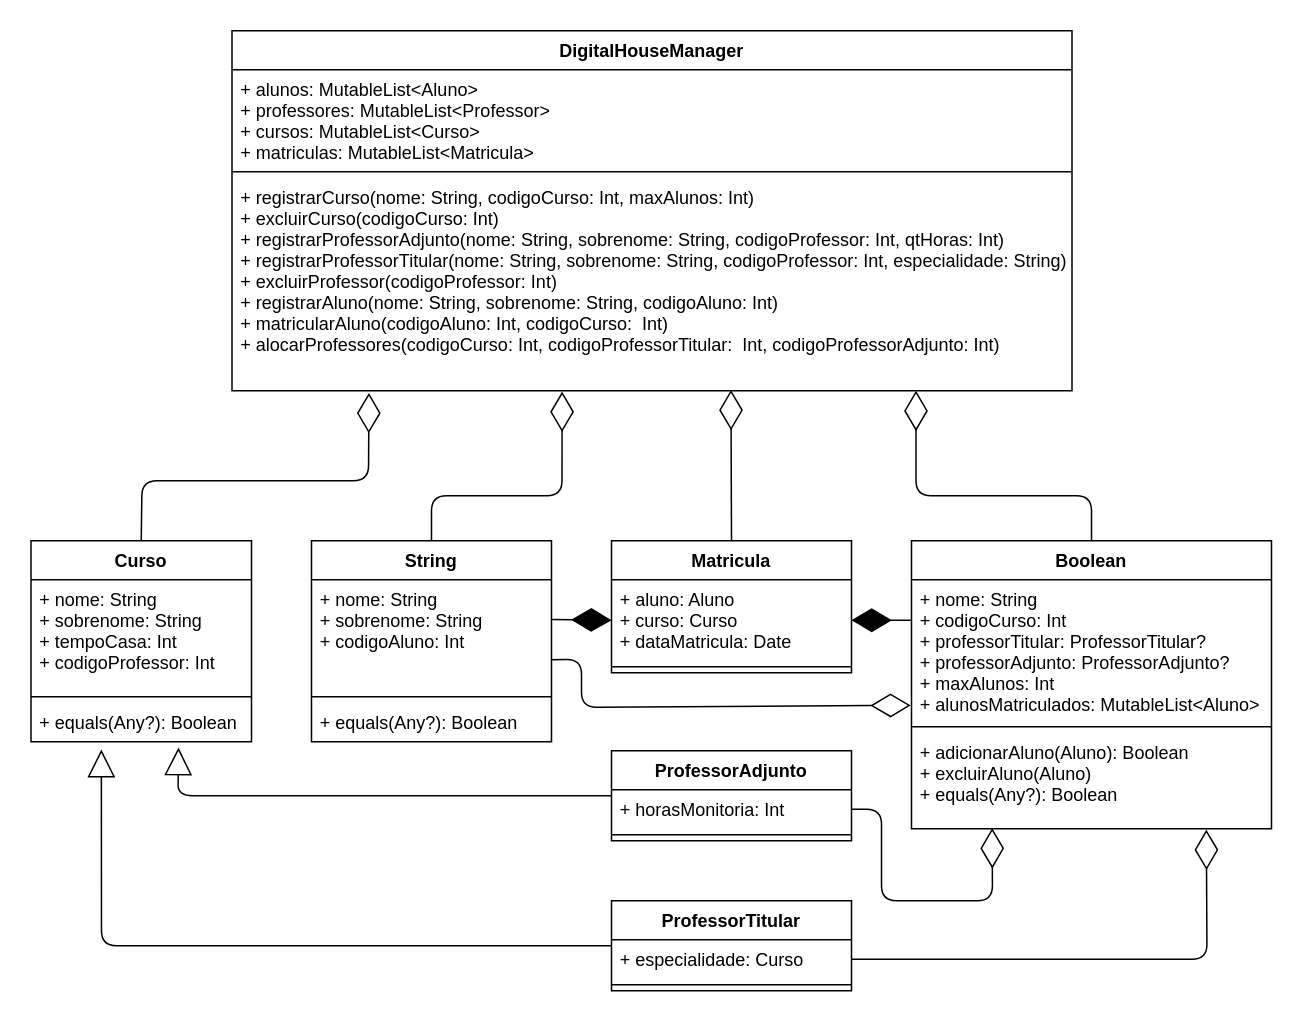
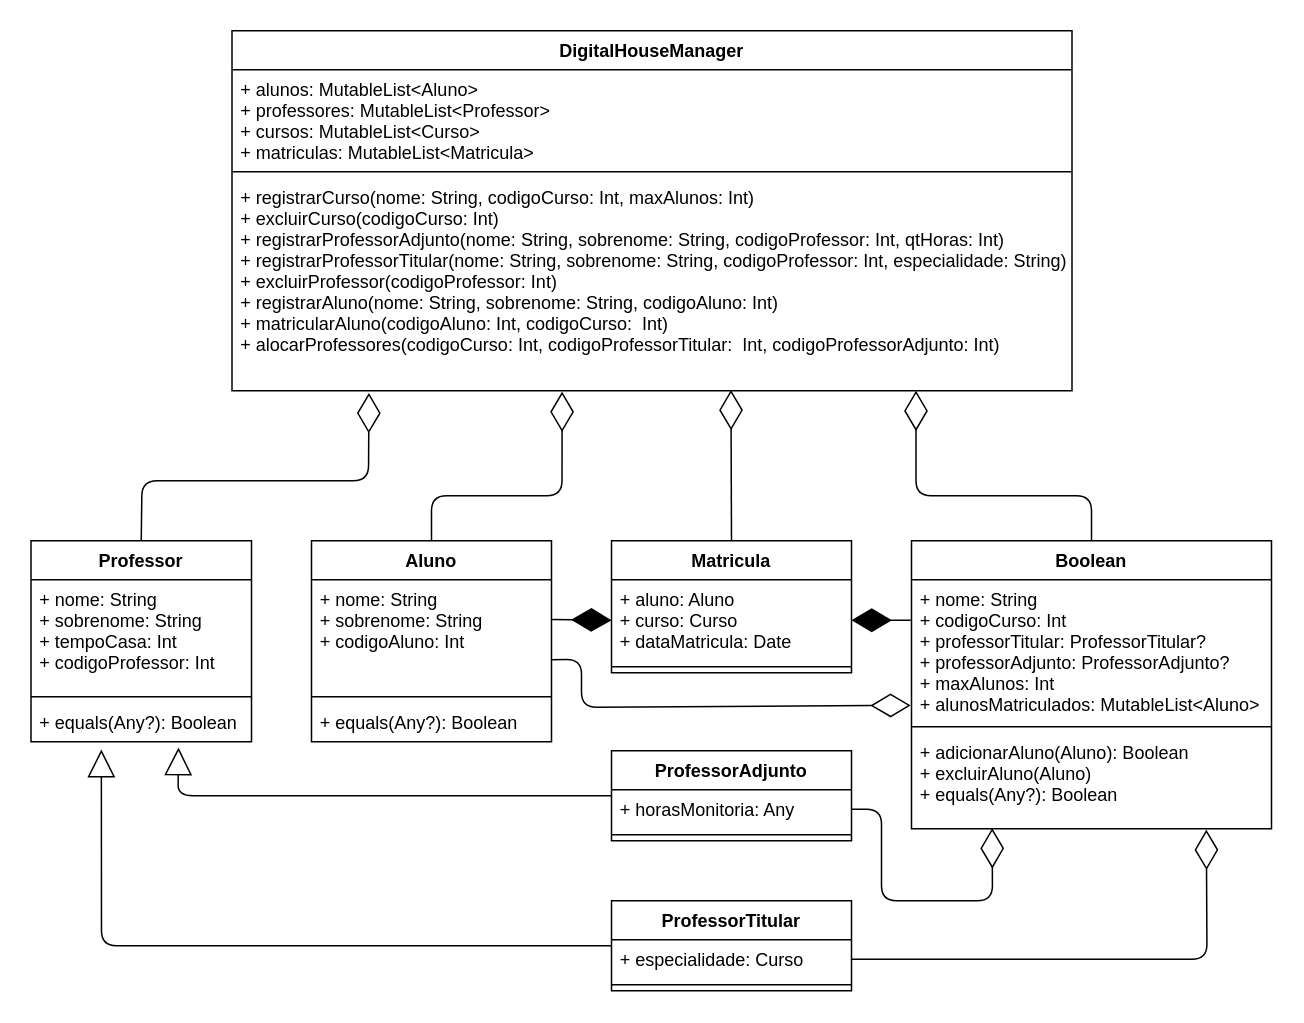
(140, 561) -> (140, 561)
(431, 561) -> (431, 561)
(714, 810) -> (714, 810)
